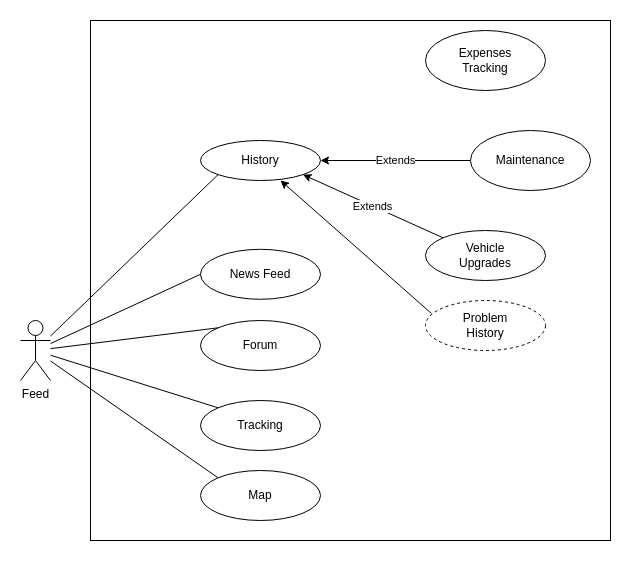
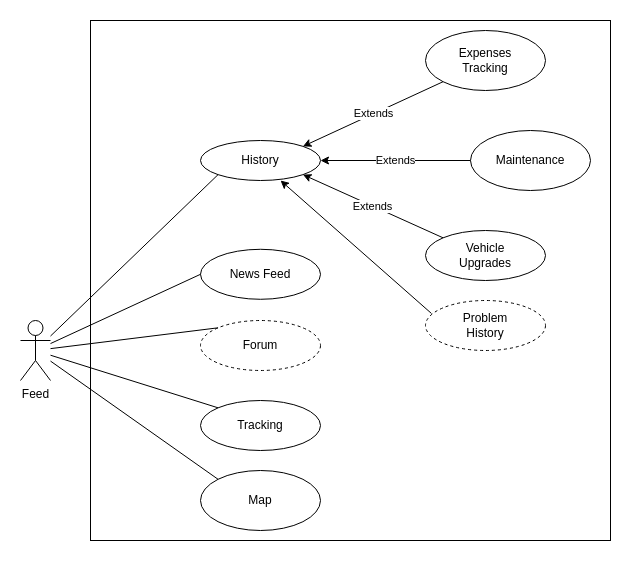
none -> (376, 112)
(261, 346) -> (261, 346)
(261, 496) -> (261, 501)
